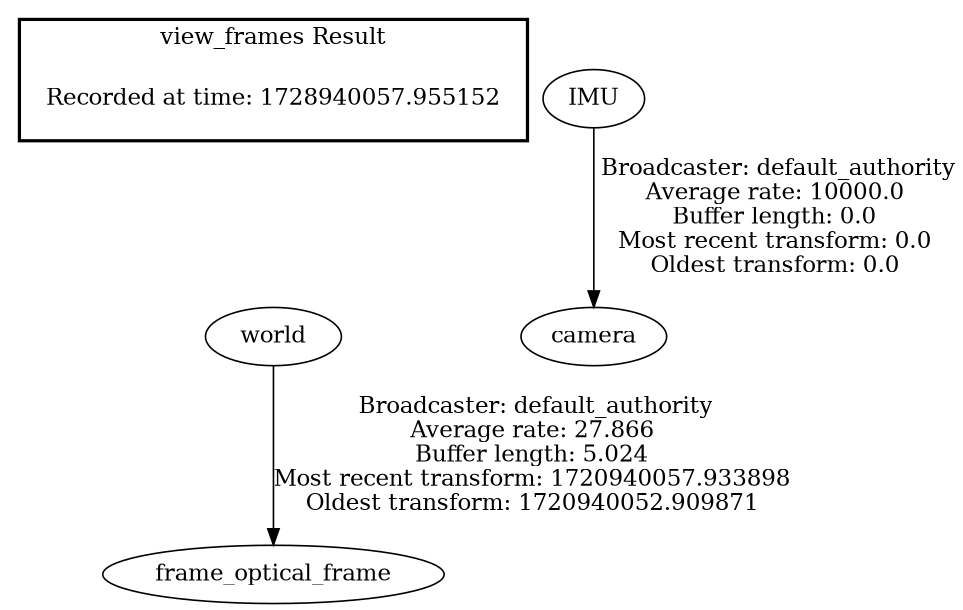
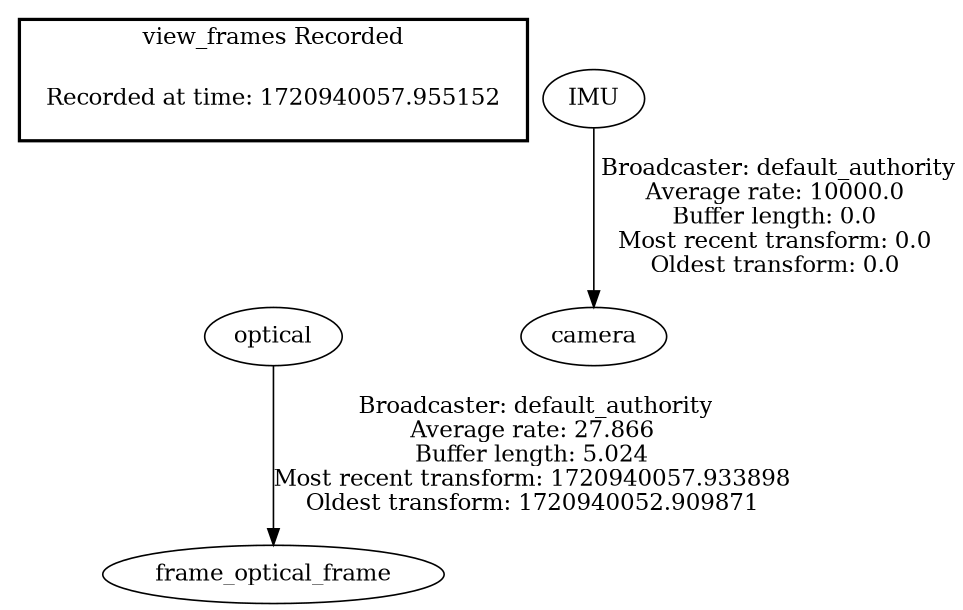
(273, 38) -> (273, 38)
(273, 99) -> (273, 99)
(273, 337) -> (273, 337)
